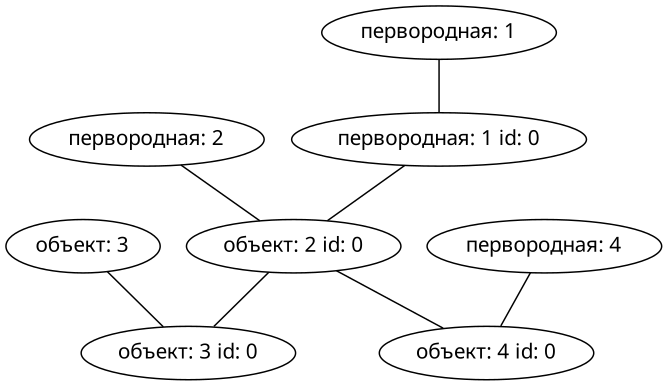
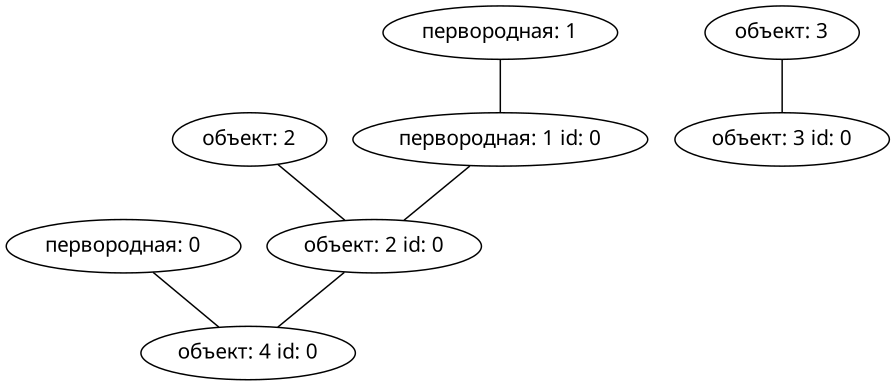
(147, 139) -> (250, 139)
(544, 246) -> (124, 246)
(241, 299) -> none
